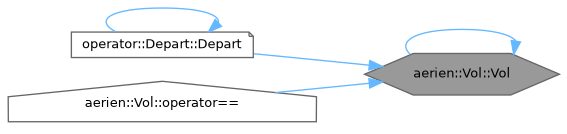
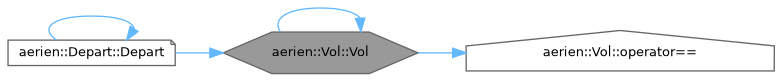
(162, 45) -> (92, 53)
(322, 88) -> (435, 53)
